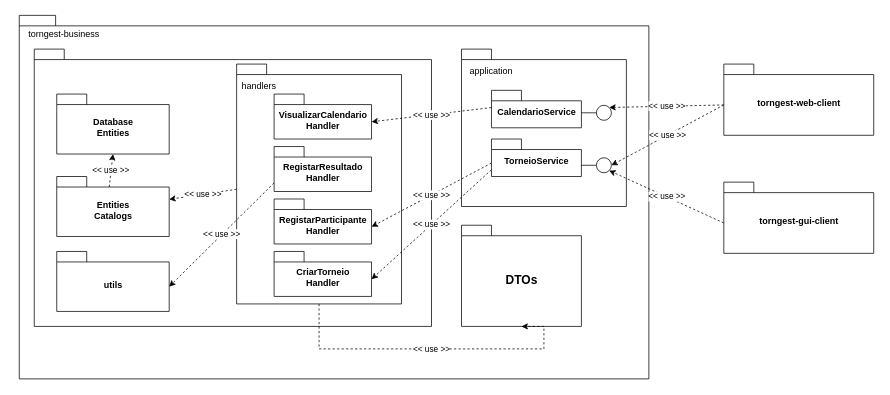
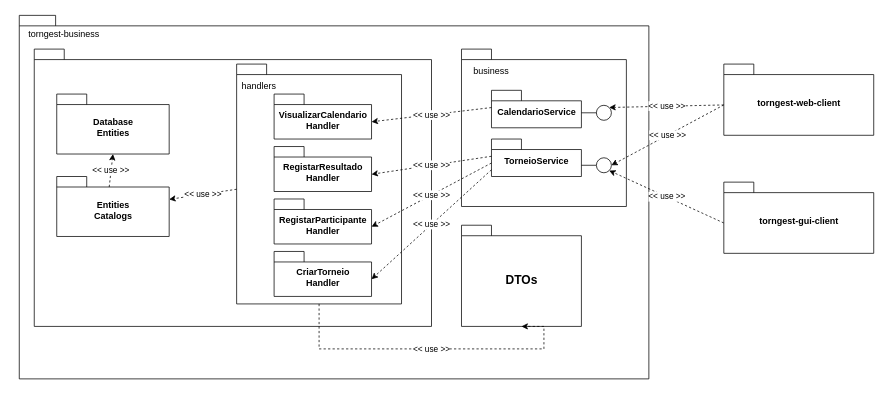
(492, 72) -> (492, 72)
none -> (434, 165)
(200, 257) -> none
(113, 282) -> none
